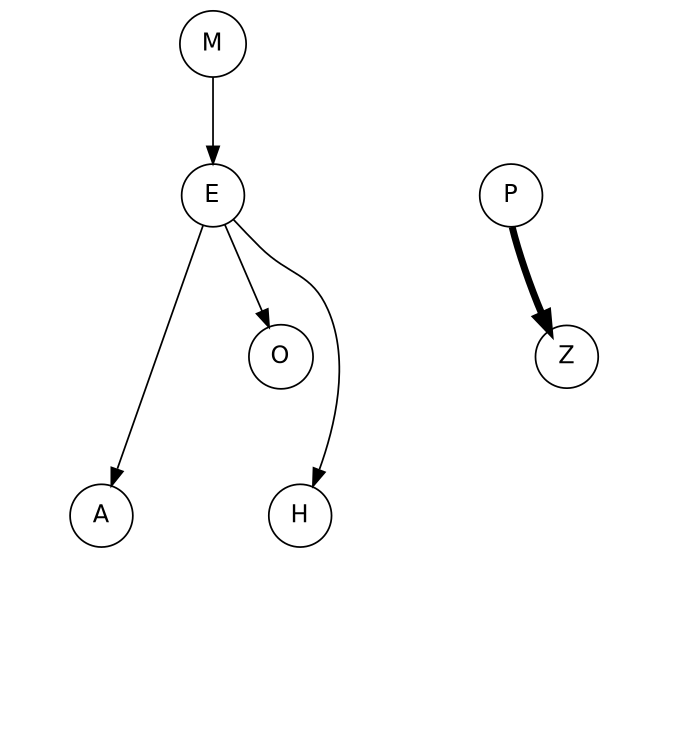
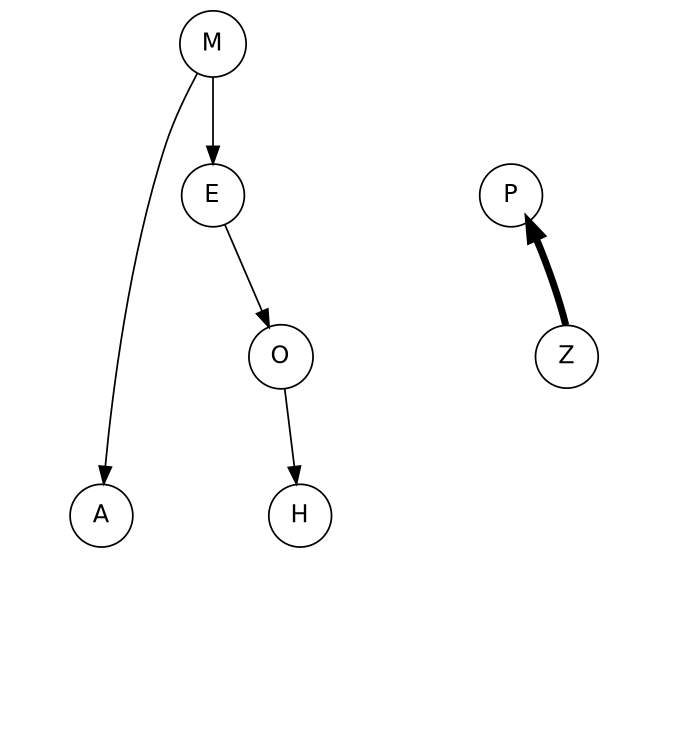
(525, 271) -> (553, 281)
(333, 325) -> (290, 428)
(160, 347) -> (135, 266)
